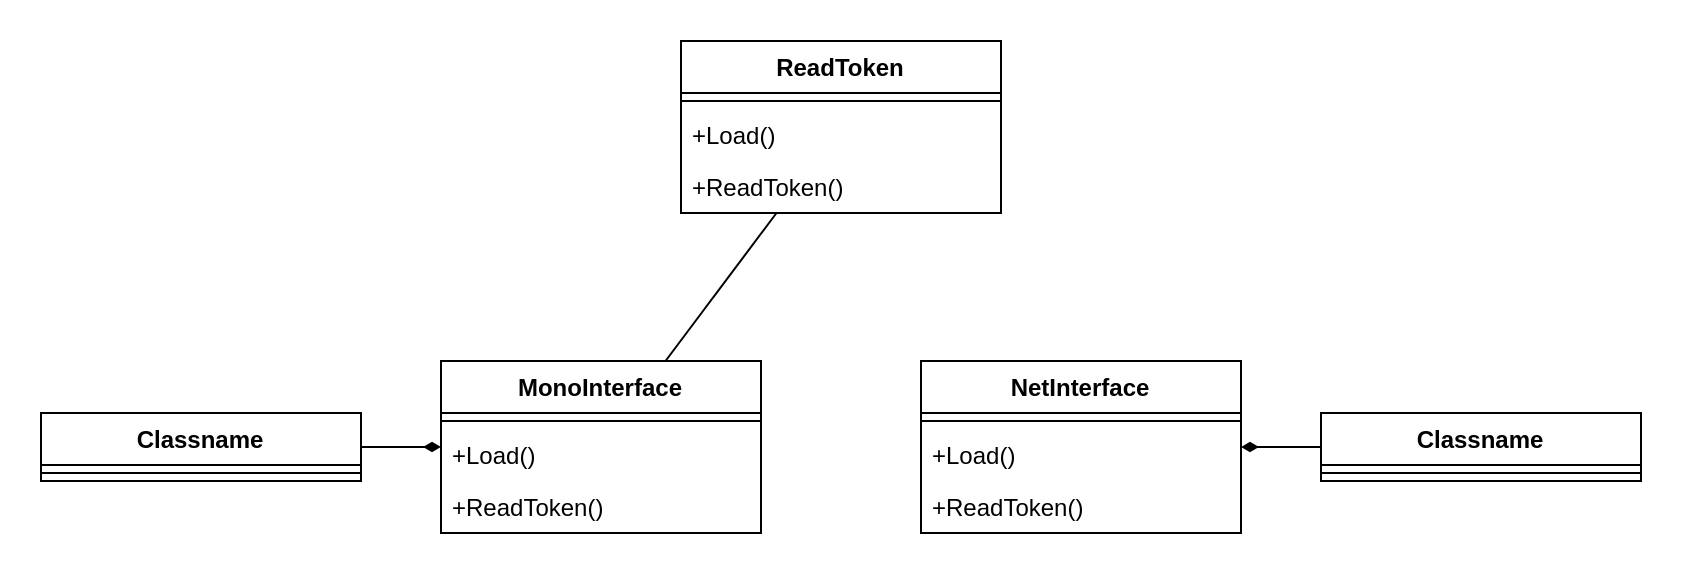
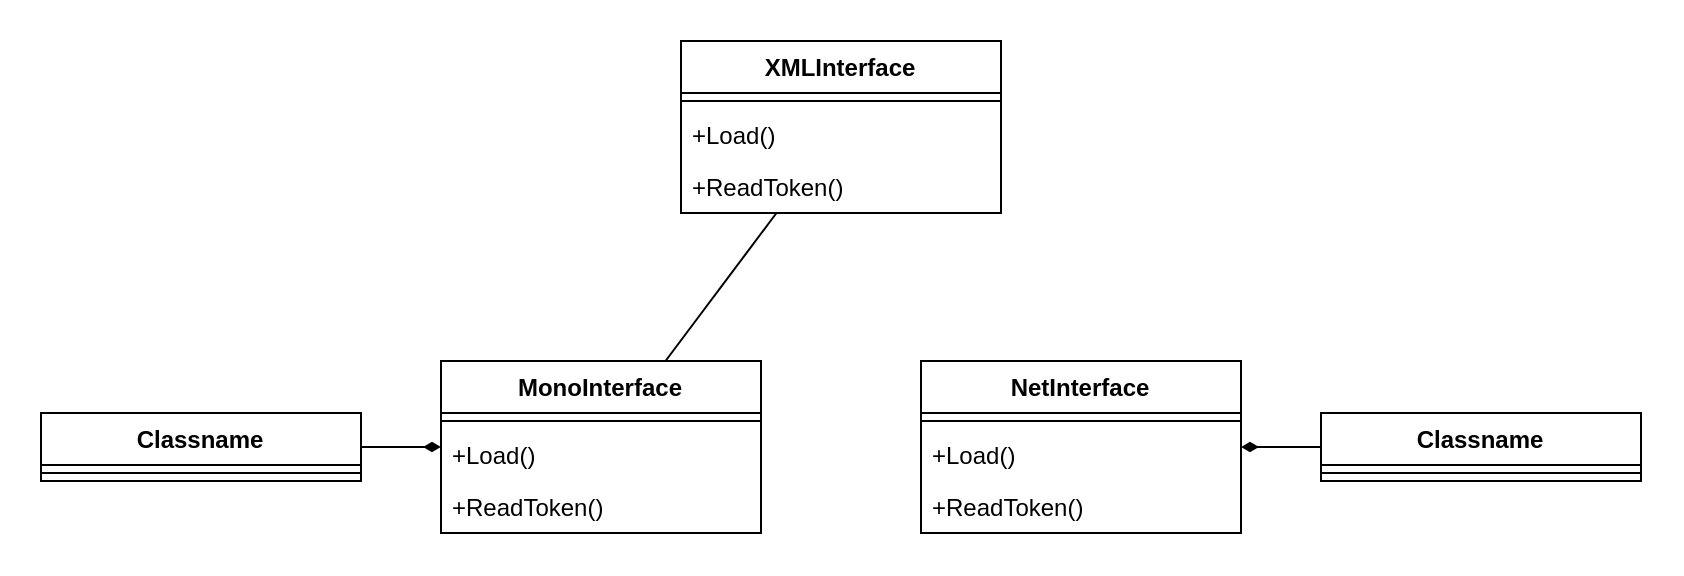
(841, 69) -> (841, 69)
